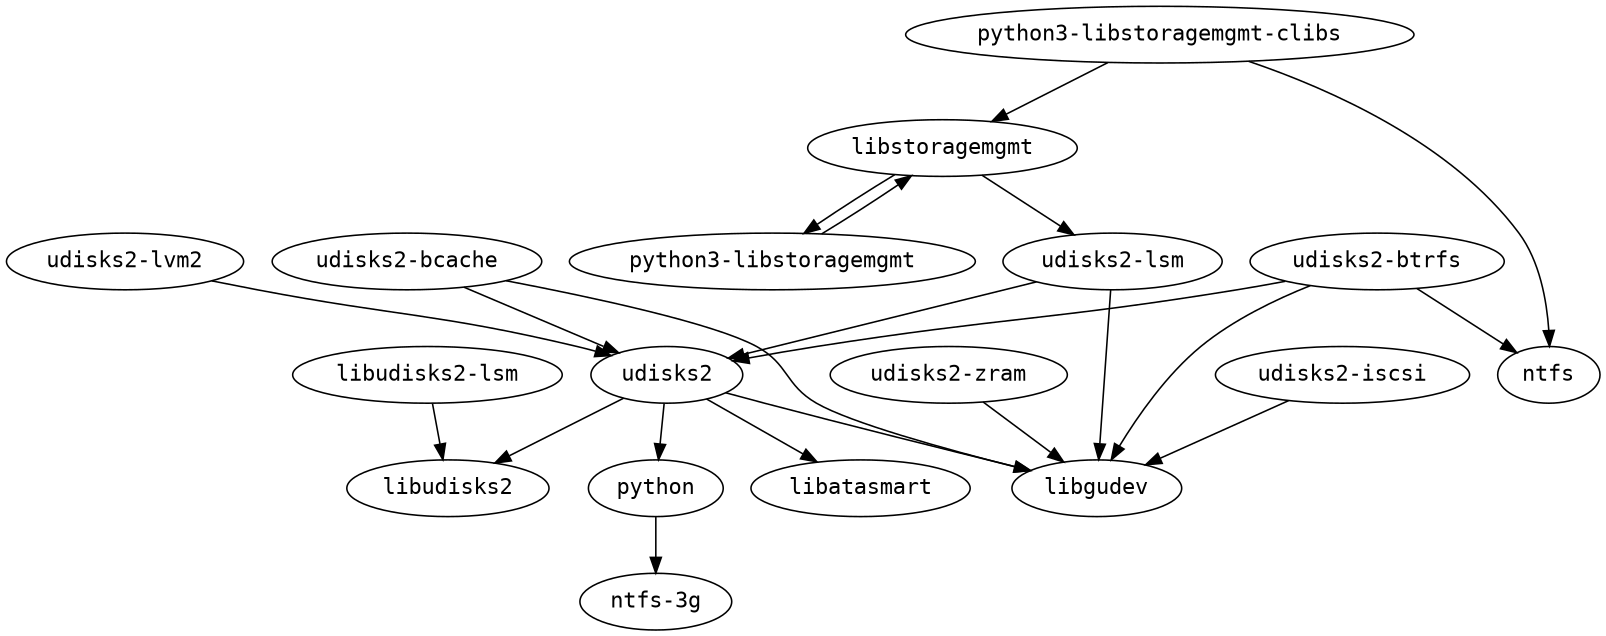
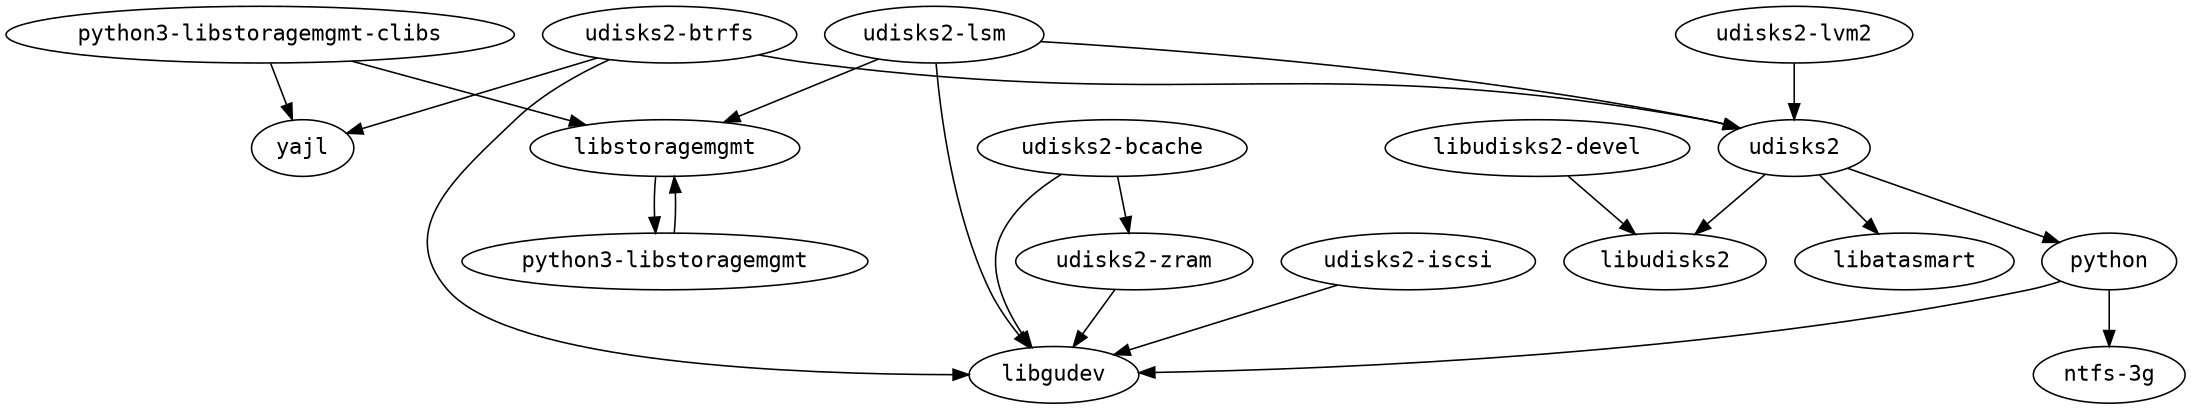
(1021, 201) -> (809, 88)
(534, 317) -> (1122, 197)
(427, 375) -> (1537, 148)
(1549, 375) -> (303, 148)
(827, 419) -> (1610, 348)
